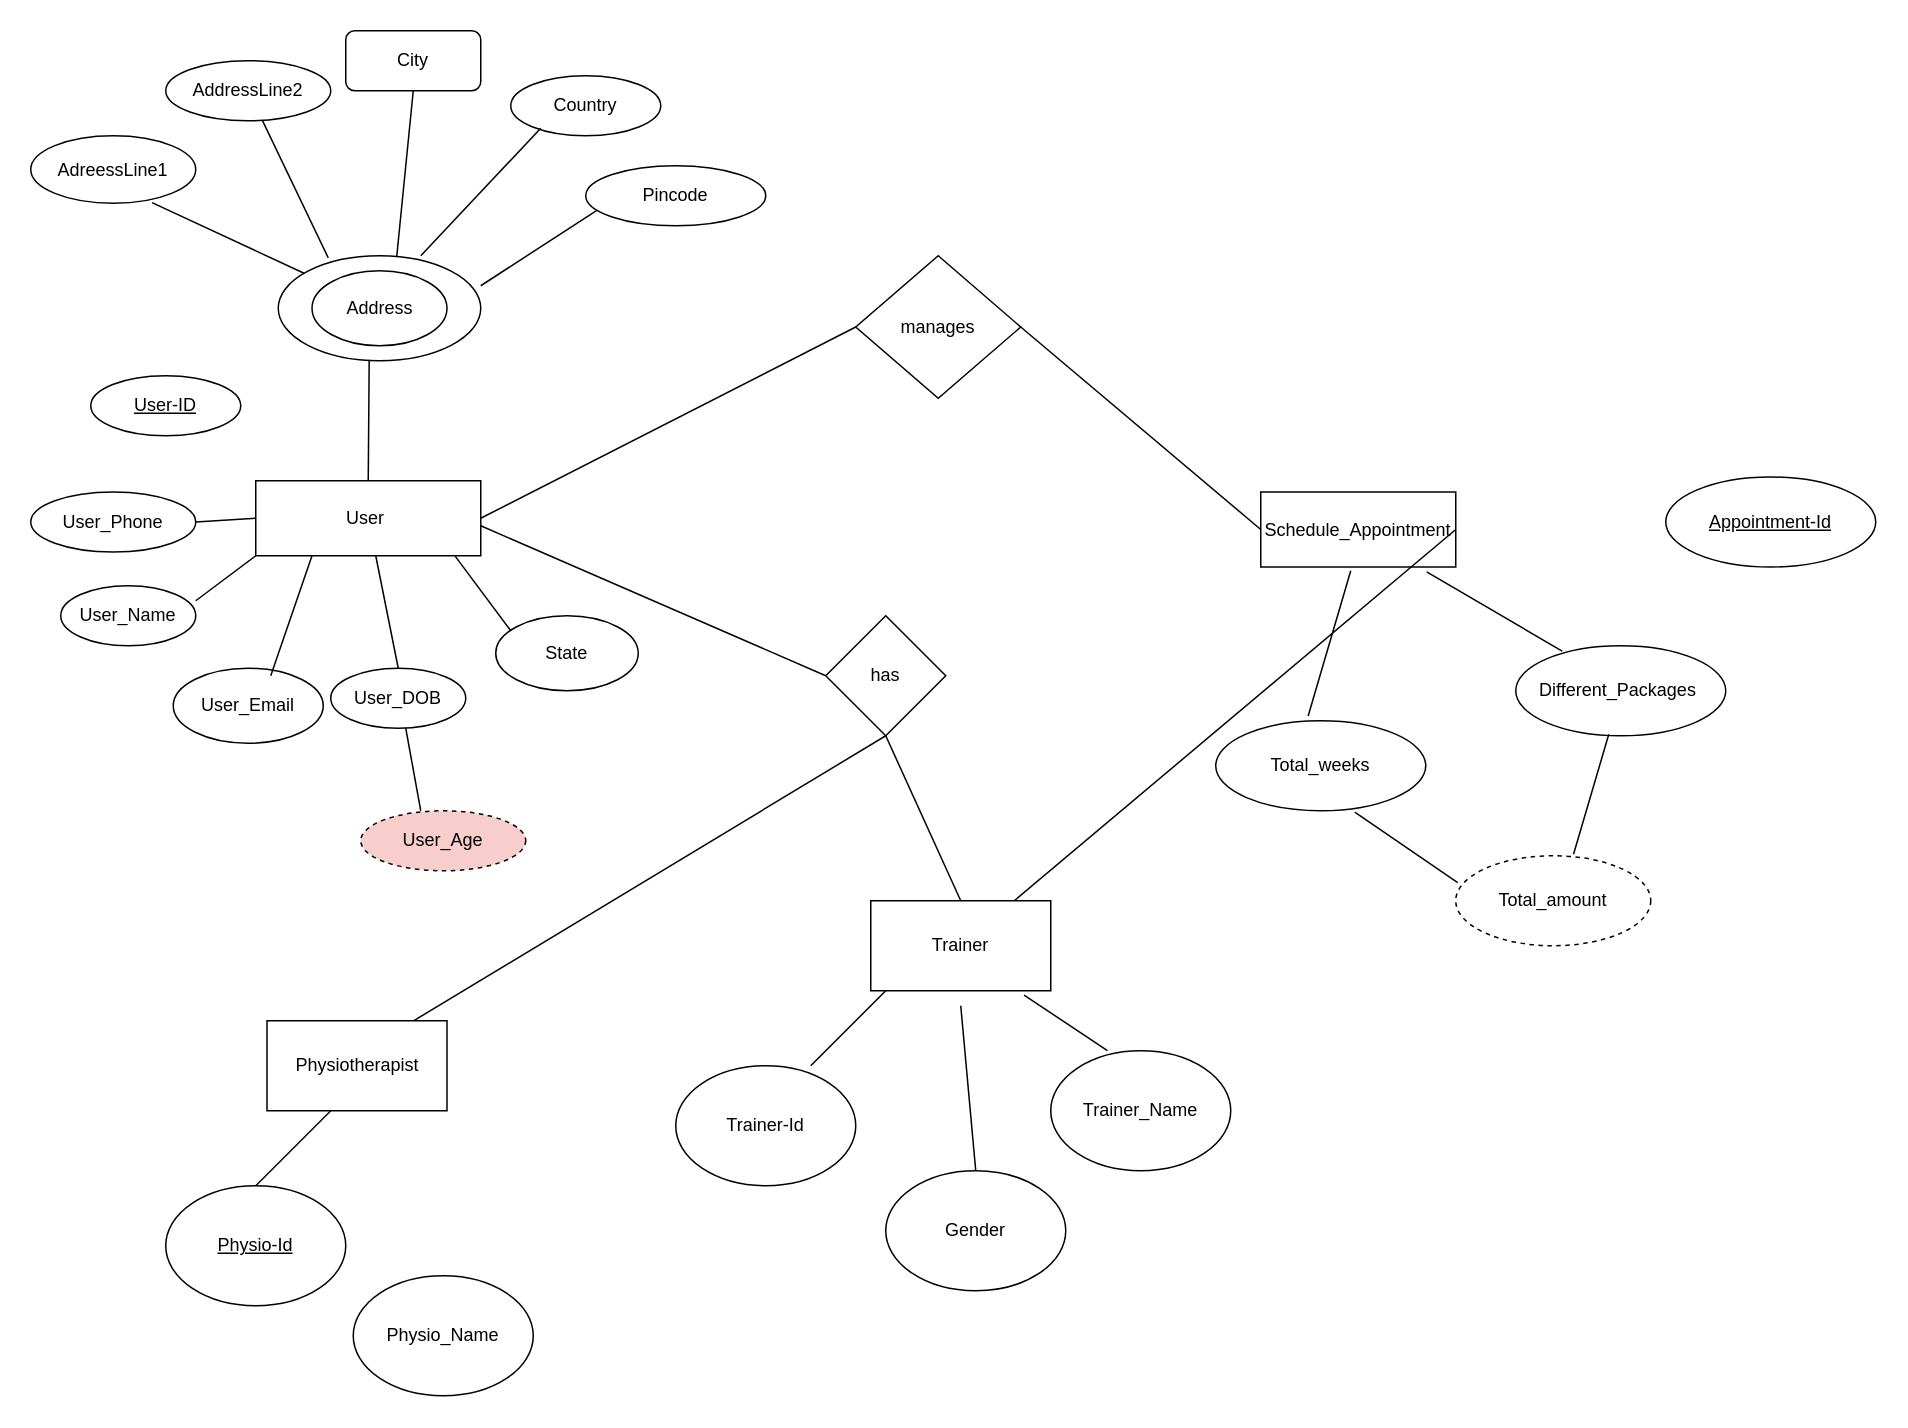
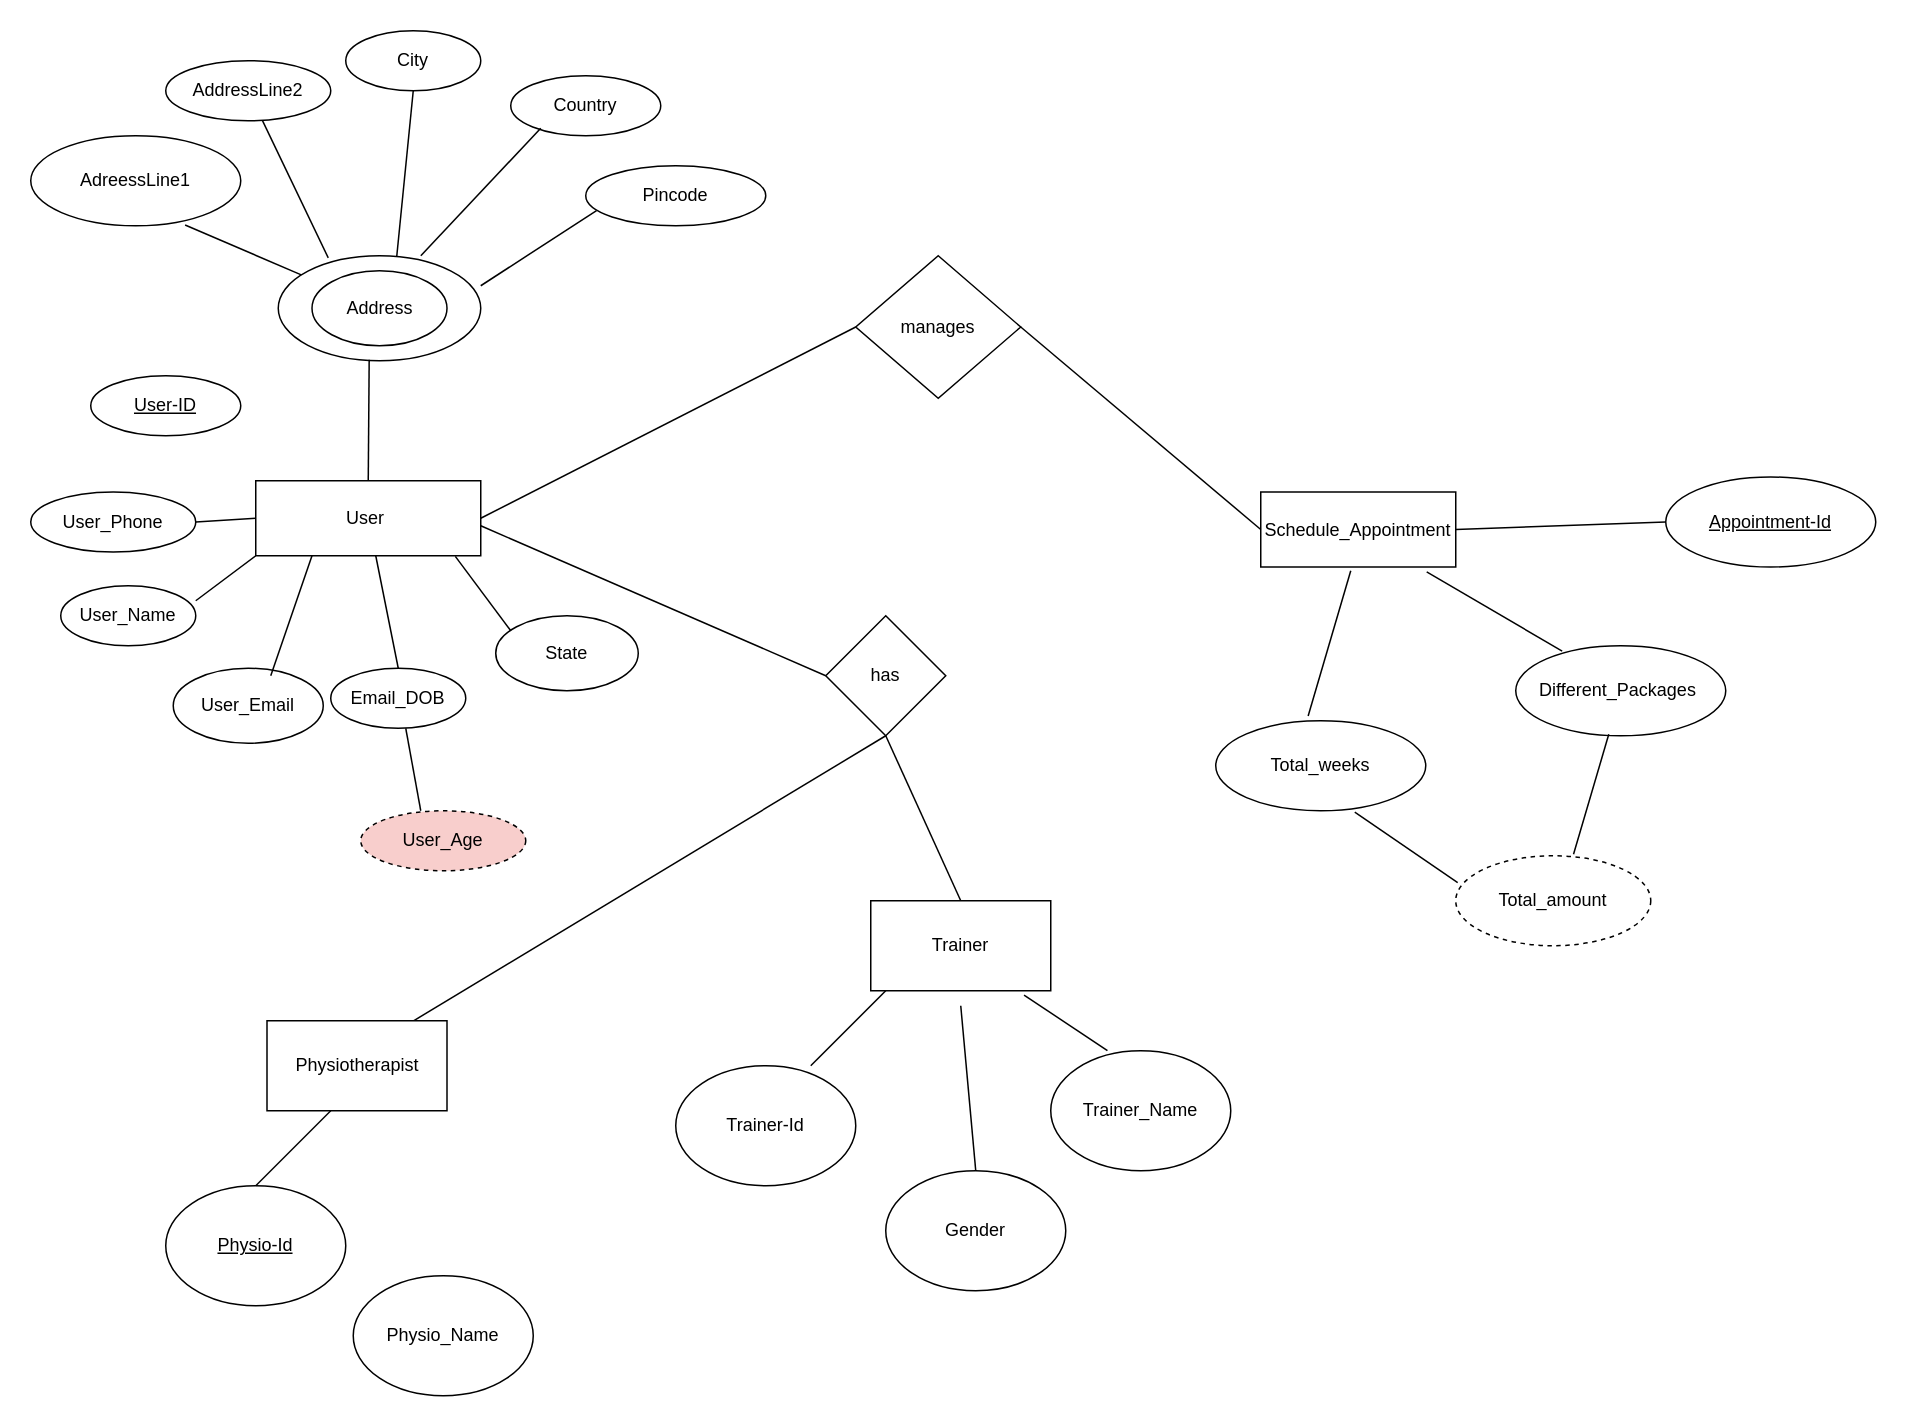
(413, 61) -> (413, 61)
(113, 170) -> (136, 181)
(398, 698) -> (398, 698)
(1171, 769) -> (1561, 526)
